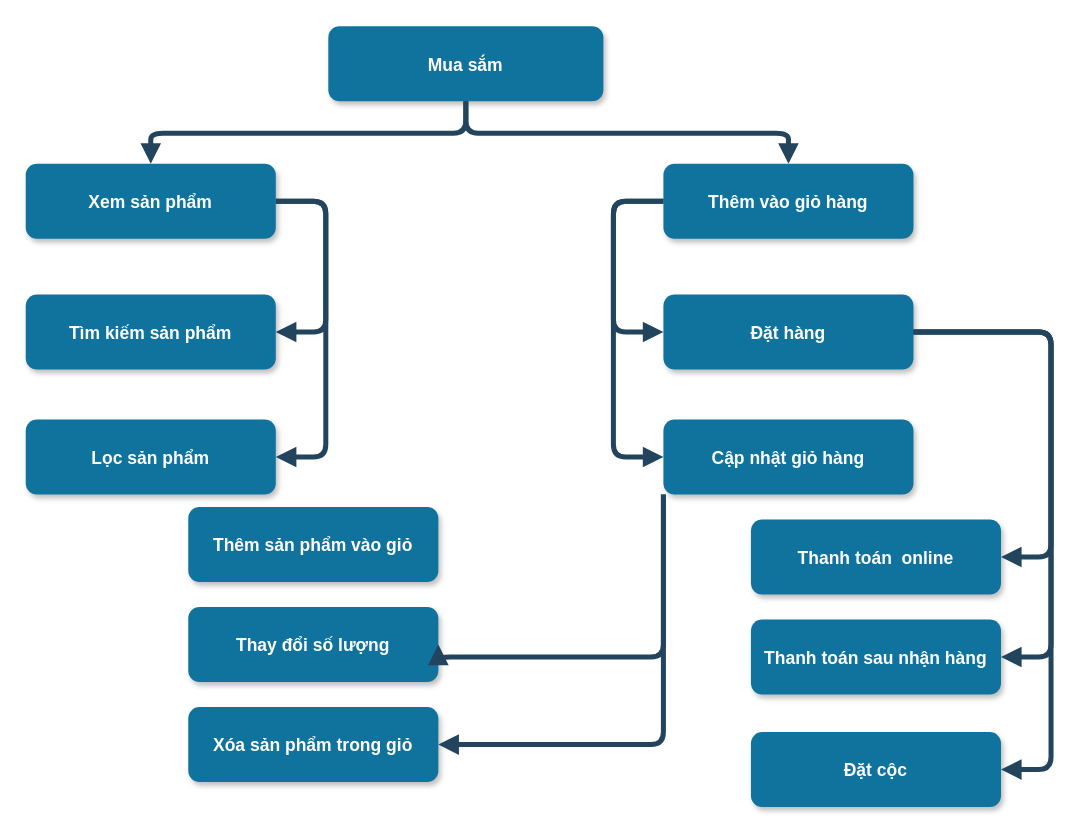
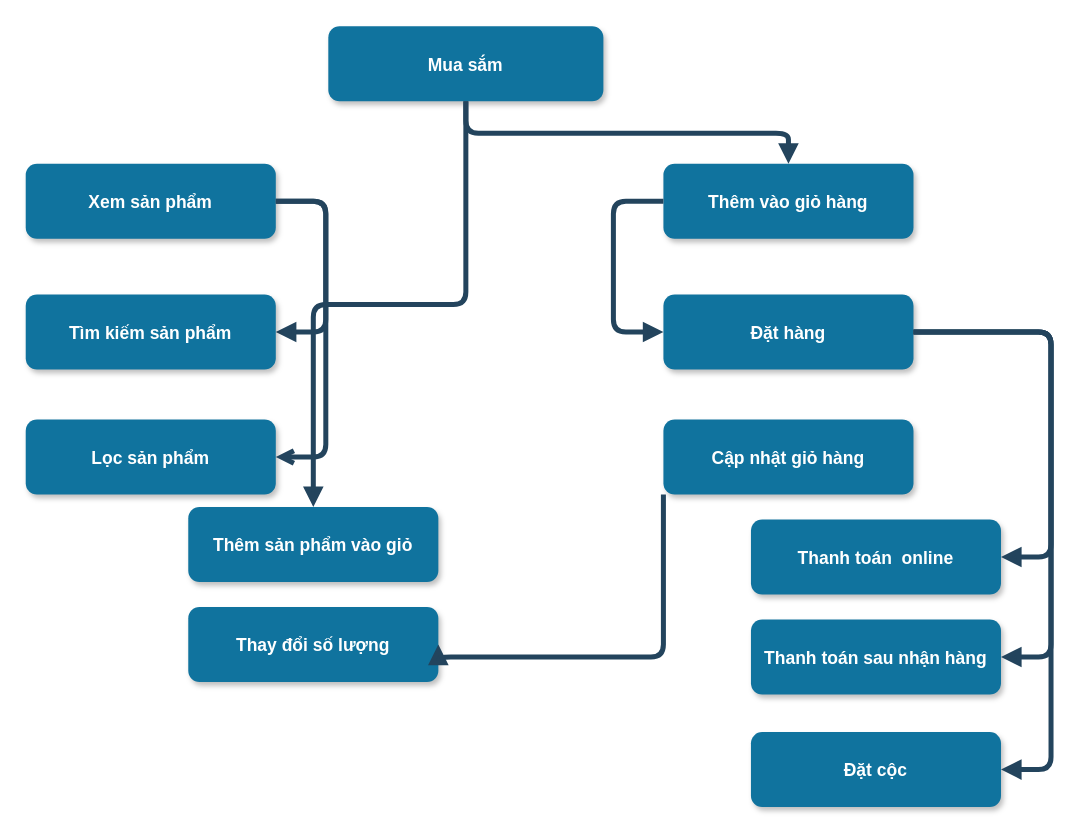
(304, 133) -> (385, 304)
(613, 402) -> none
(296, 457) -> (294, 457)
(313, 744) -> none
(601, 744) -> none
